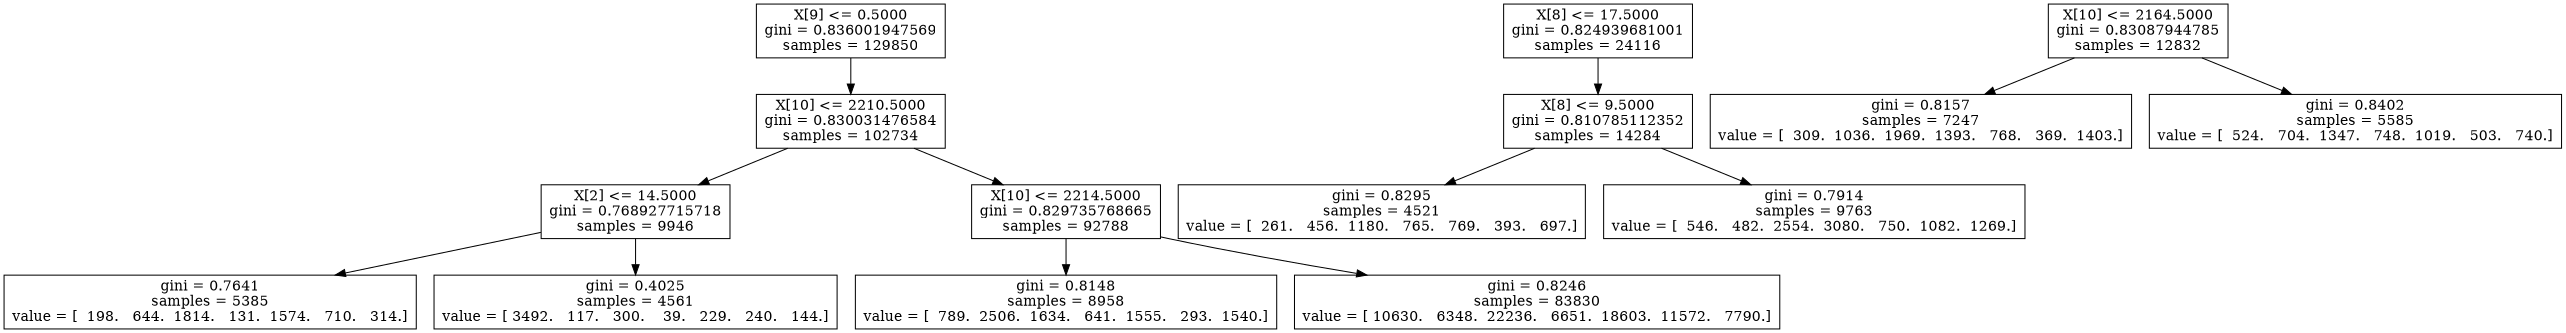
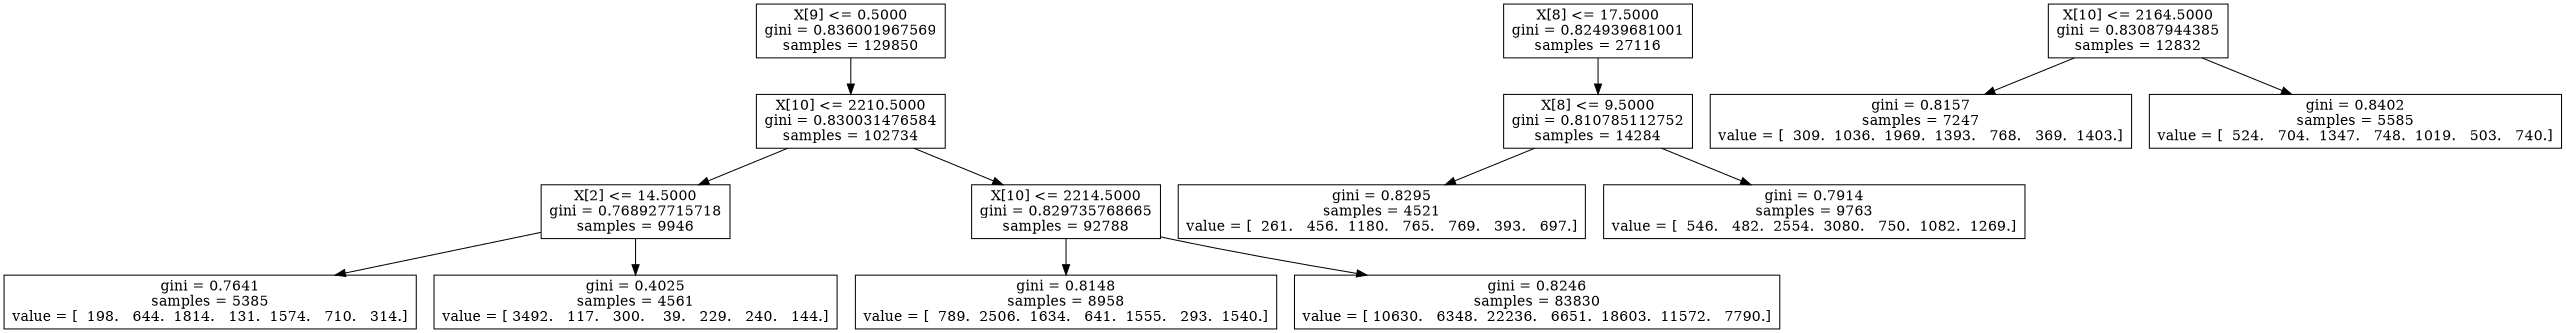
(851, 31) -> (851, 31)
(1598, 31) -> (1598, 31)
(2138, 31) -> (2138, 31)
(1598, 121) -> (1598, 121)
